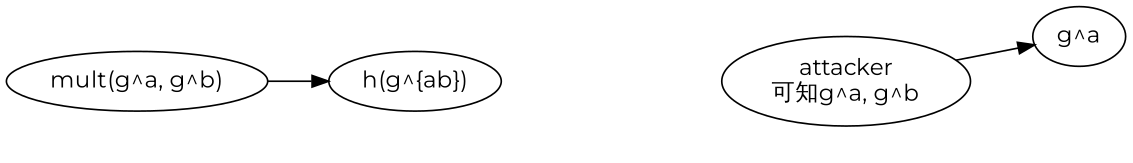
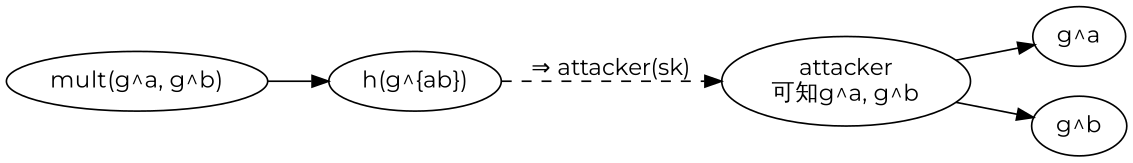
none -> (603, 81)
none -> (1079, 126)
